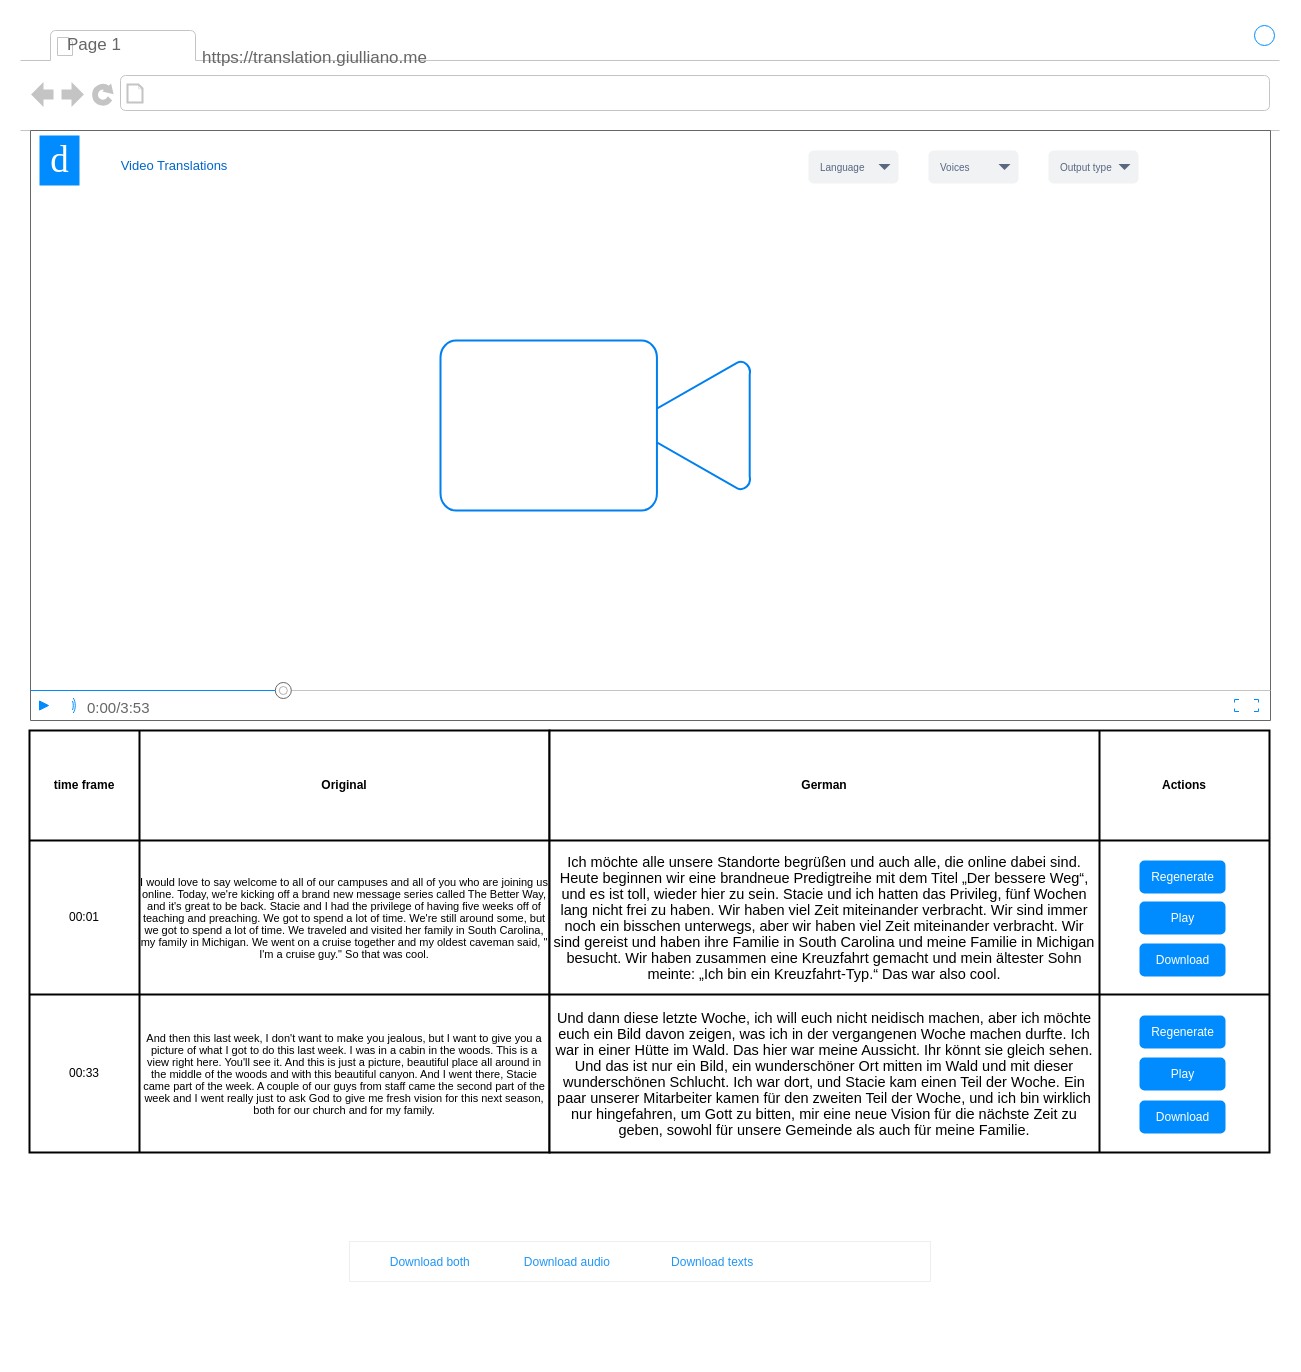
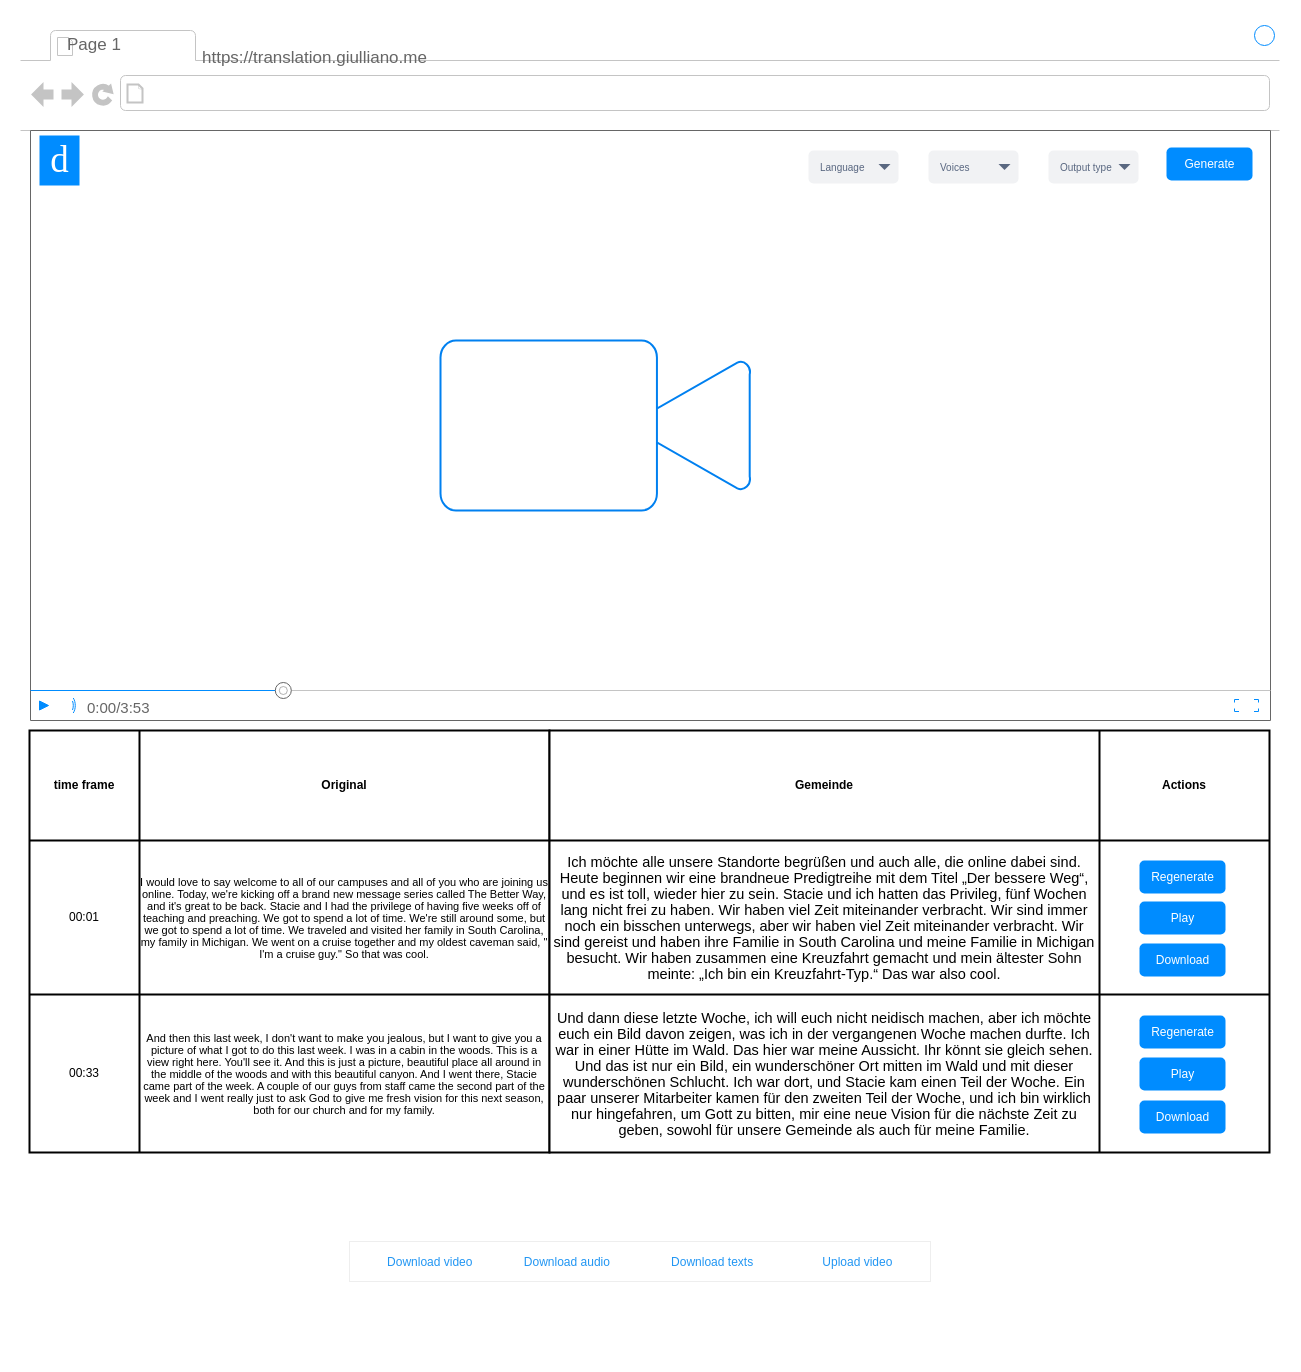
none -> (1210, 164)
(175, 166) -> none
(825, 786) -> (825, 786)
(430, 1262) -> (430, 1262)
none -> (858, 1262)
